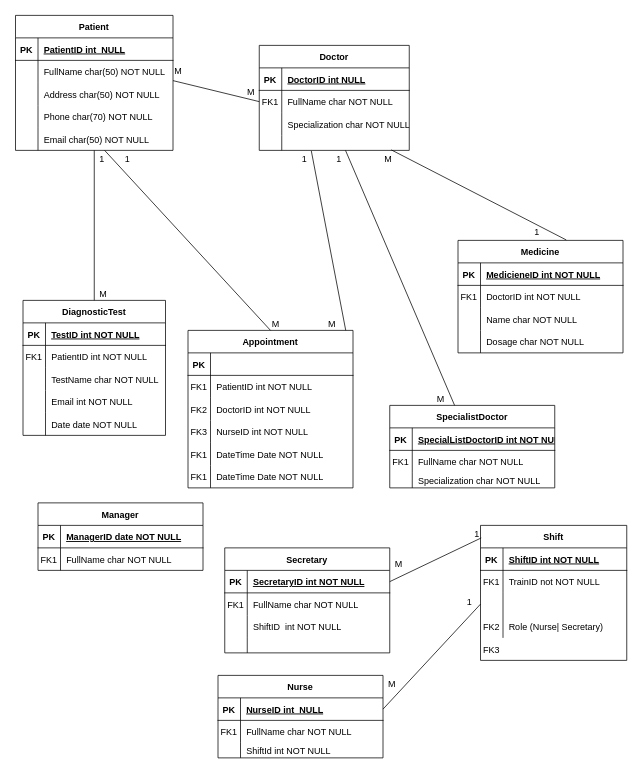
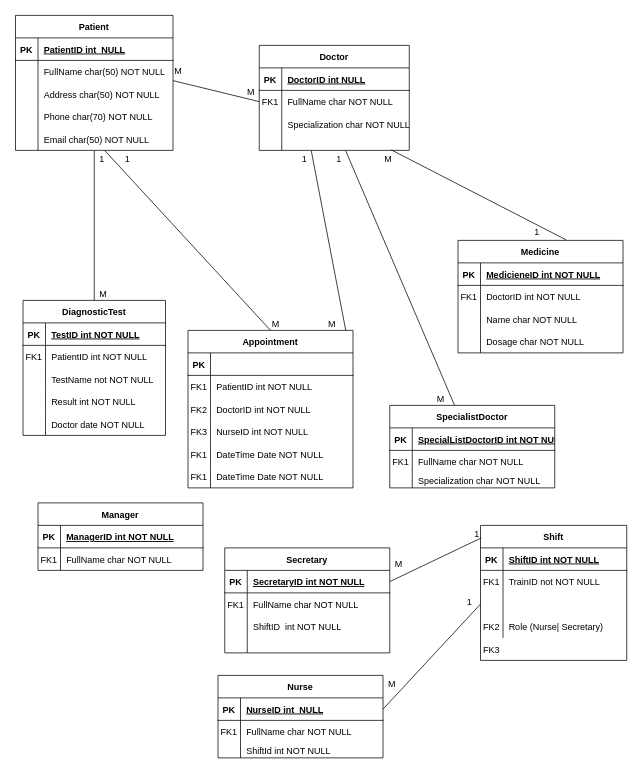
(103, 380) -> (100, 380)
(89, 402) -> (93, 402)
(93, 425) -> (98, 425)
(122, 537) -> (118, 537)
